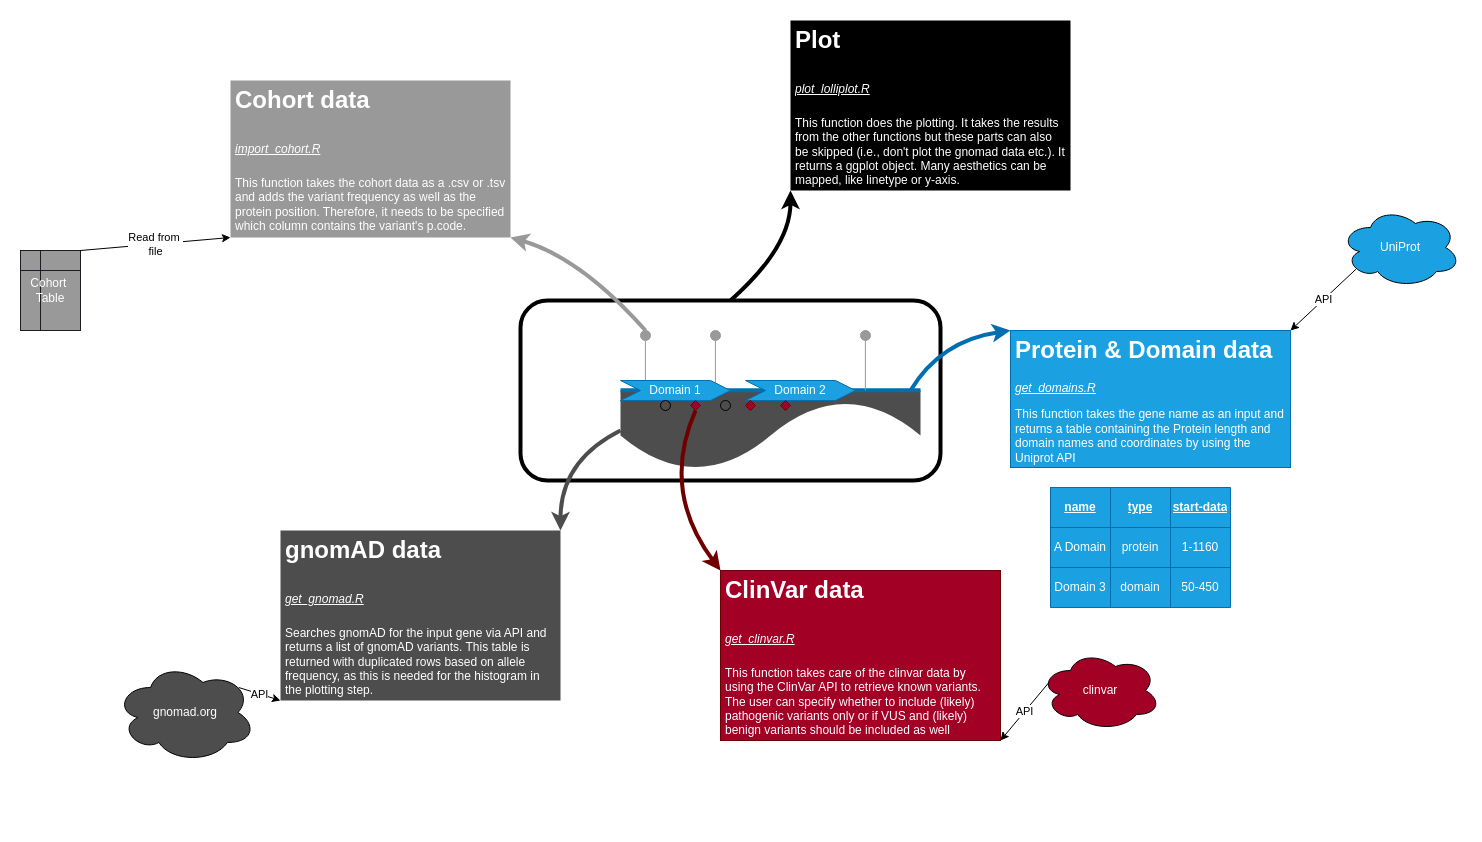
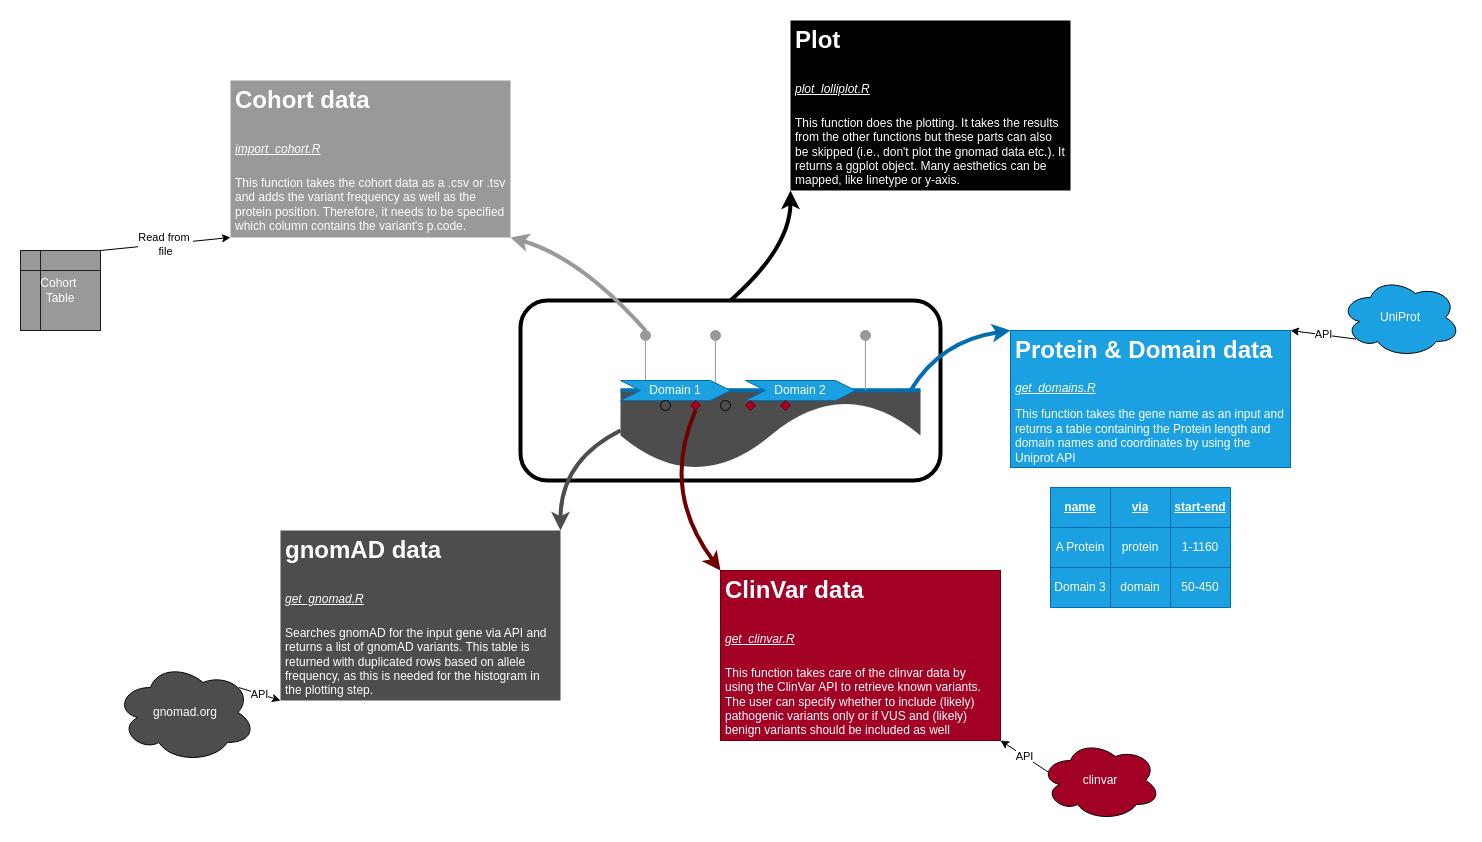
(1401, 248) -> (1401, 318)
(51, 291) -> (61, 291)
(1141, 508) -> (1141, 508)
(1201, 508) -> (1201, 508)
(1081, 548) -> (1081, 548)
(1101, 691) -> (1101, 781)
